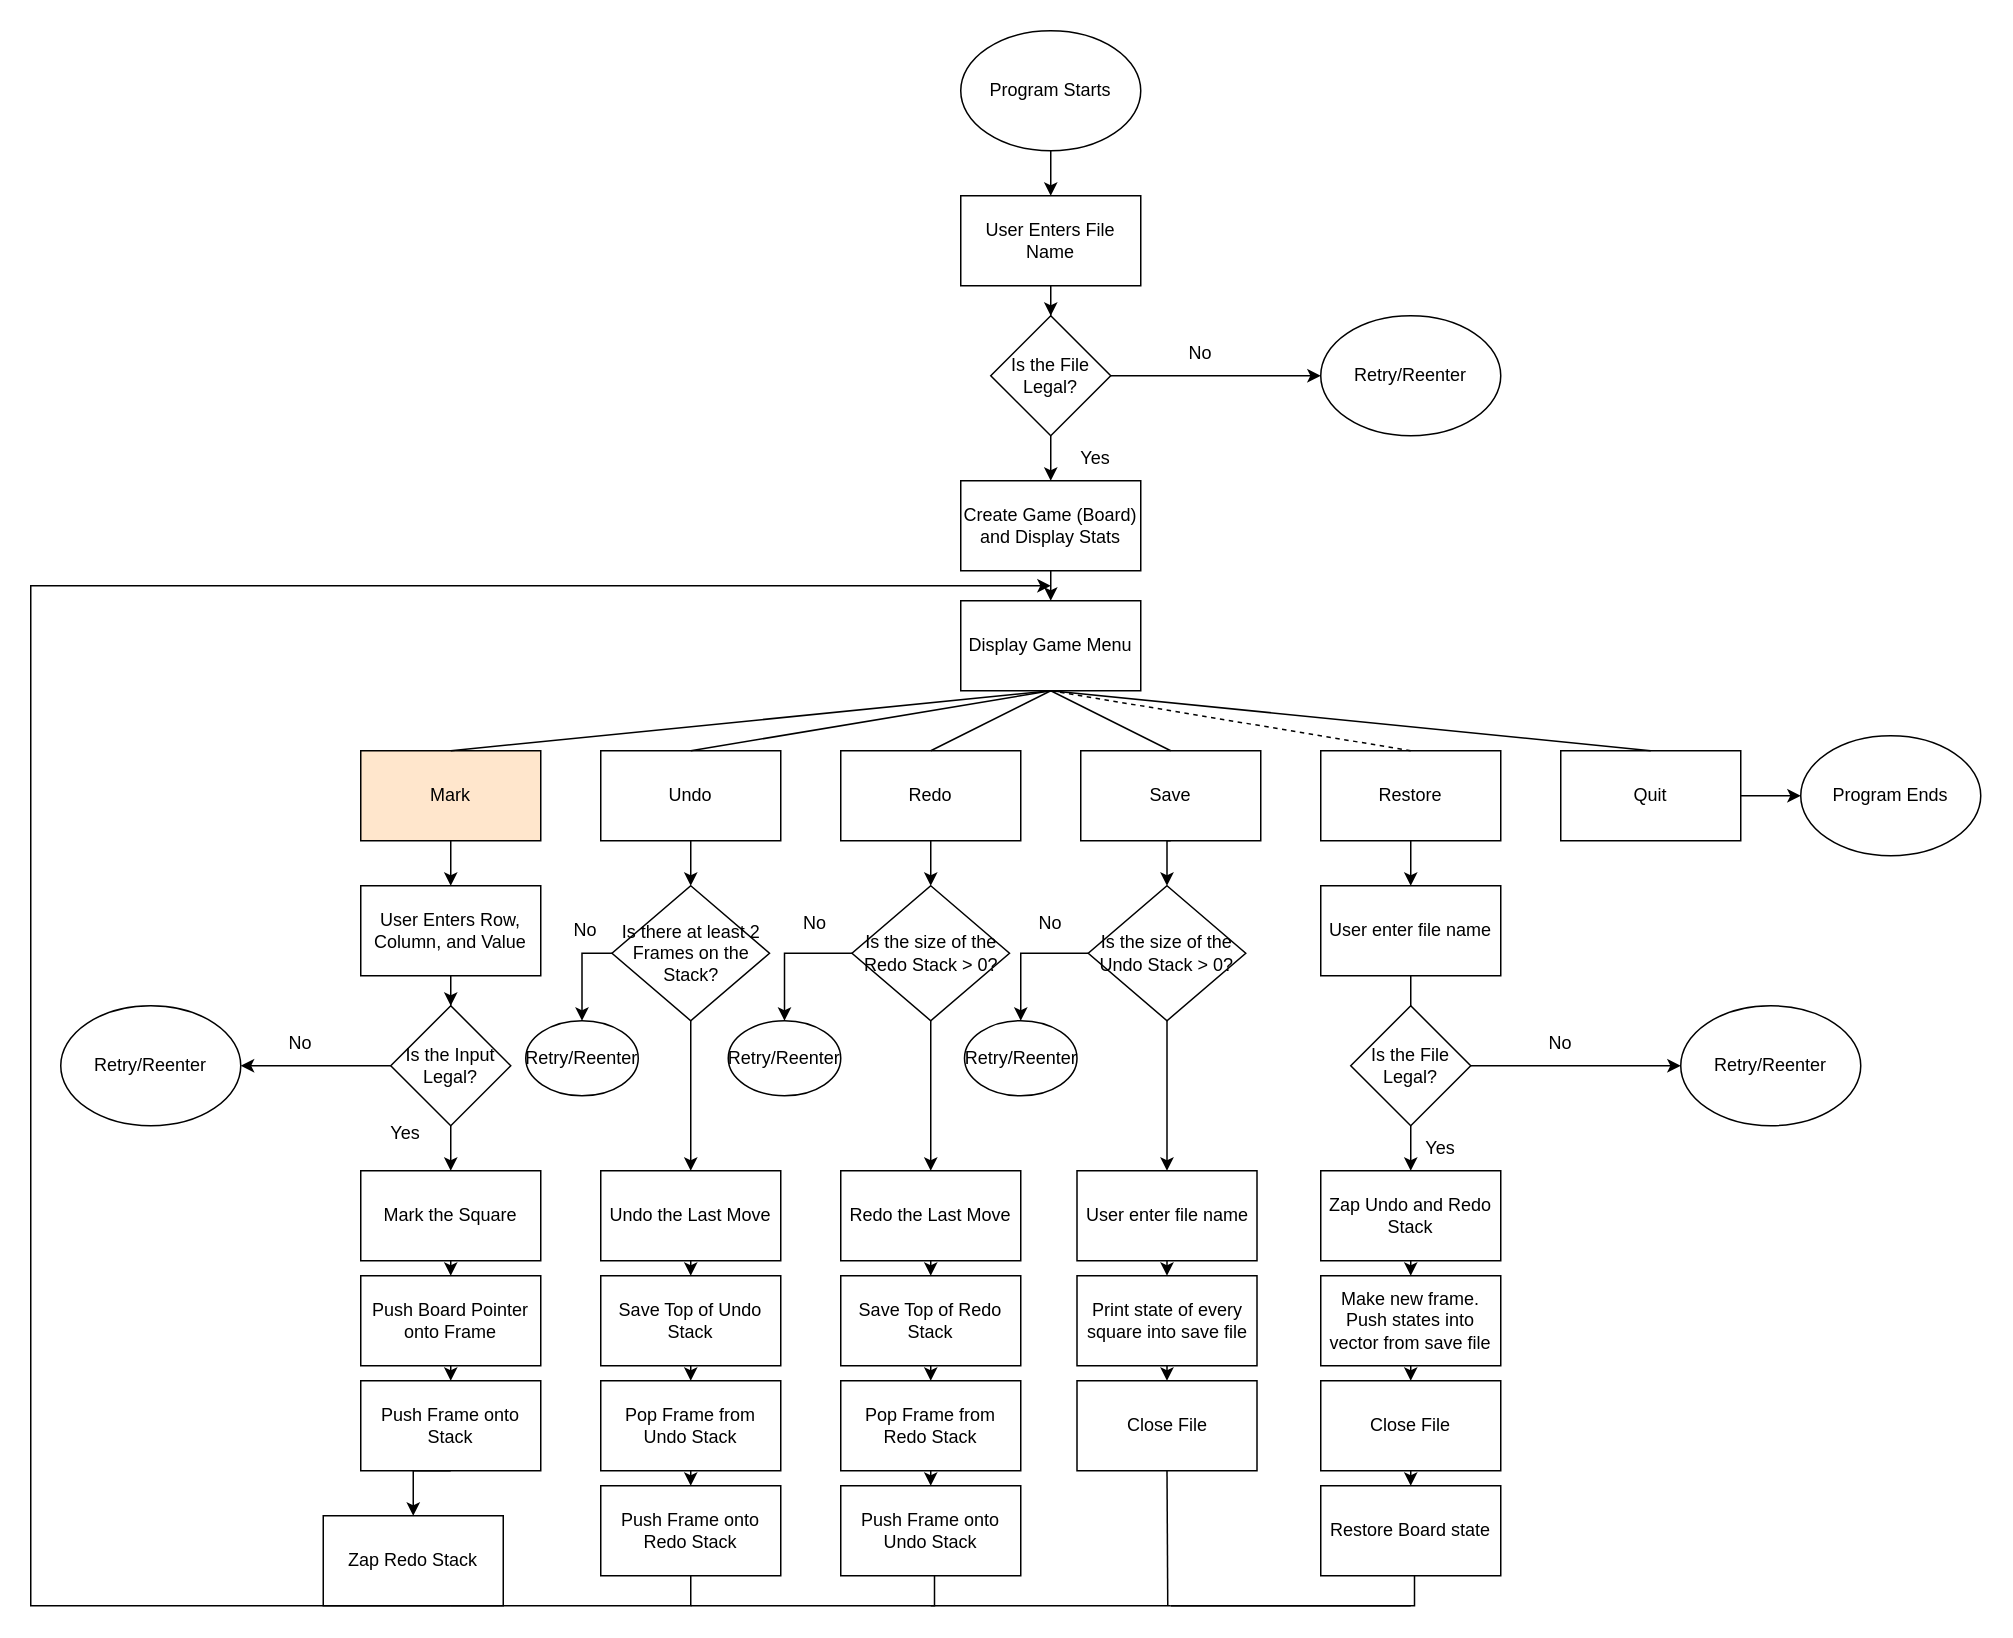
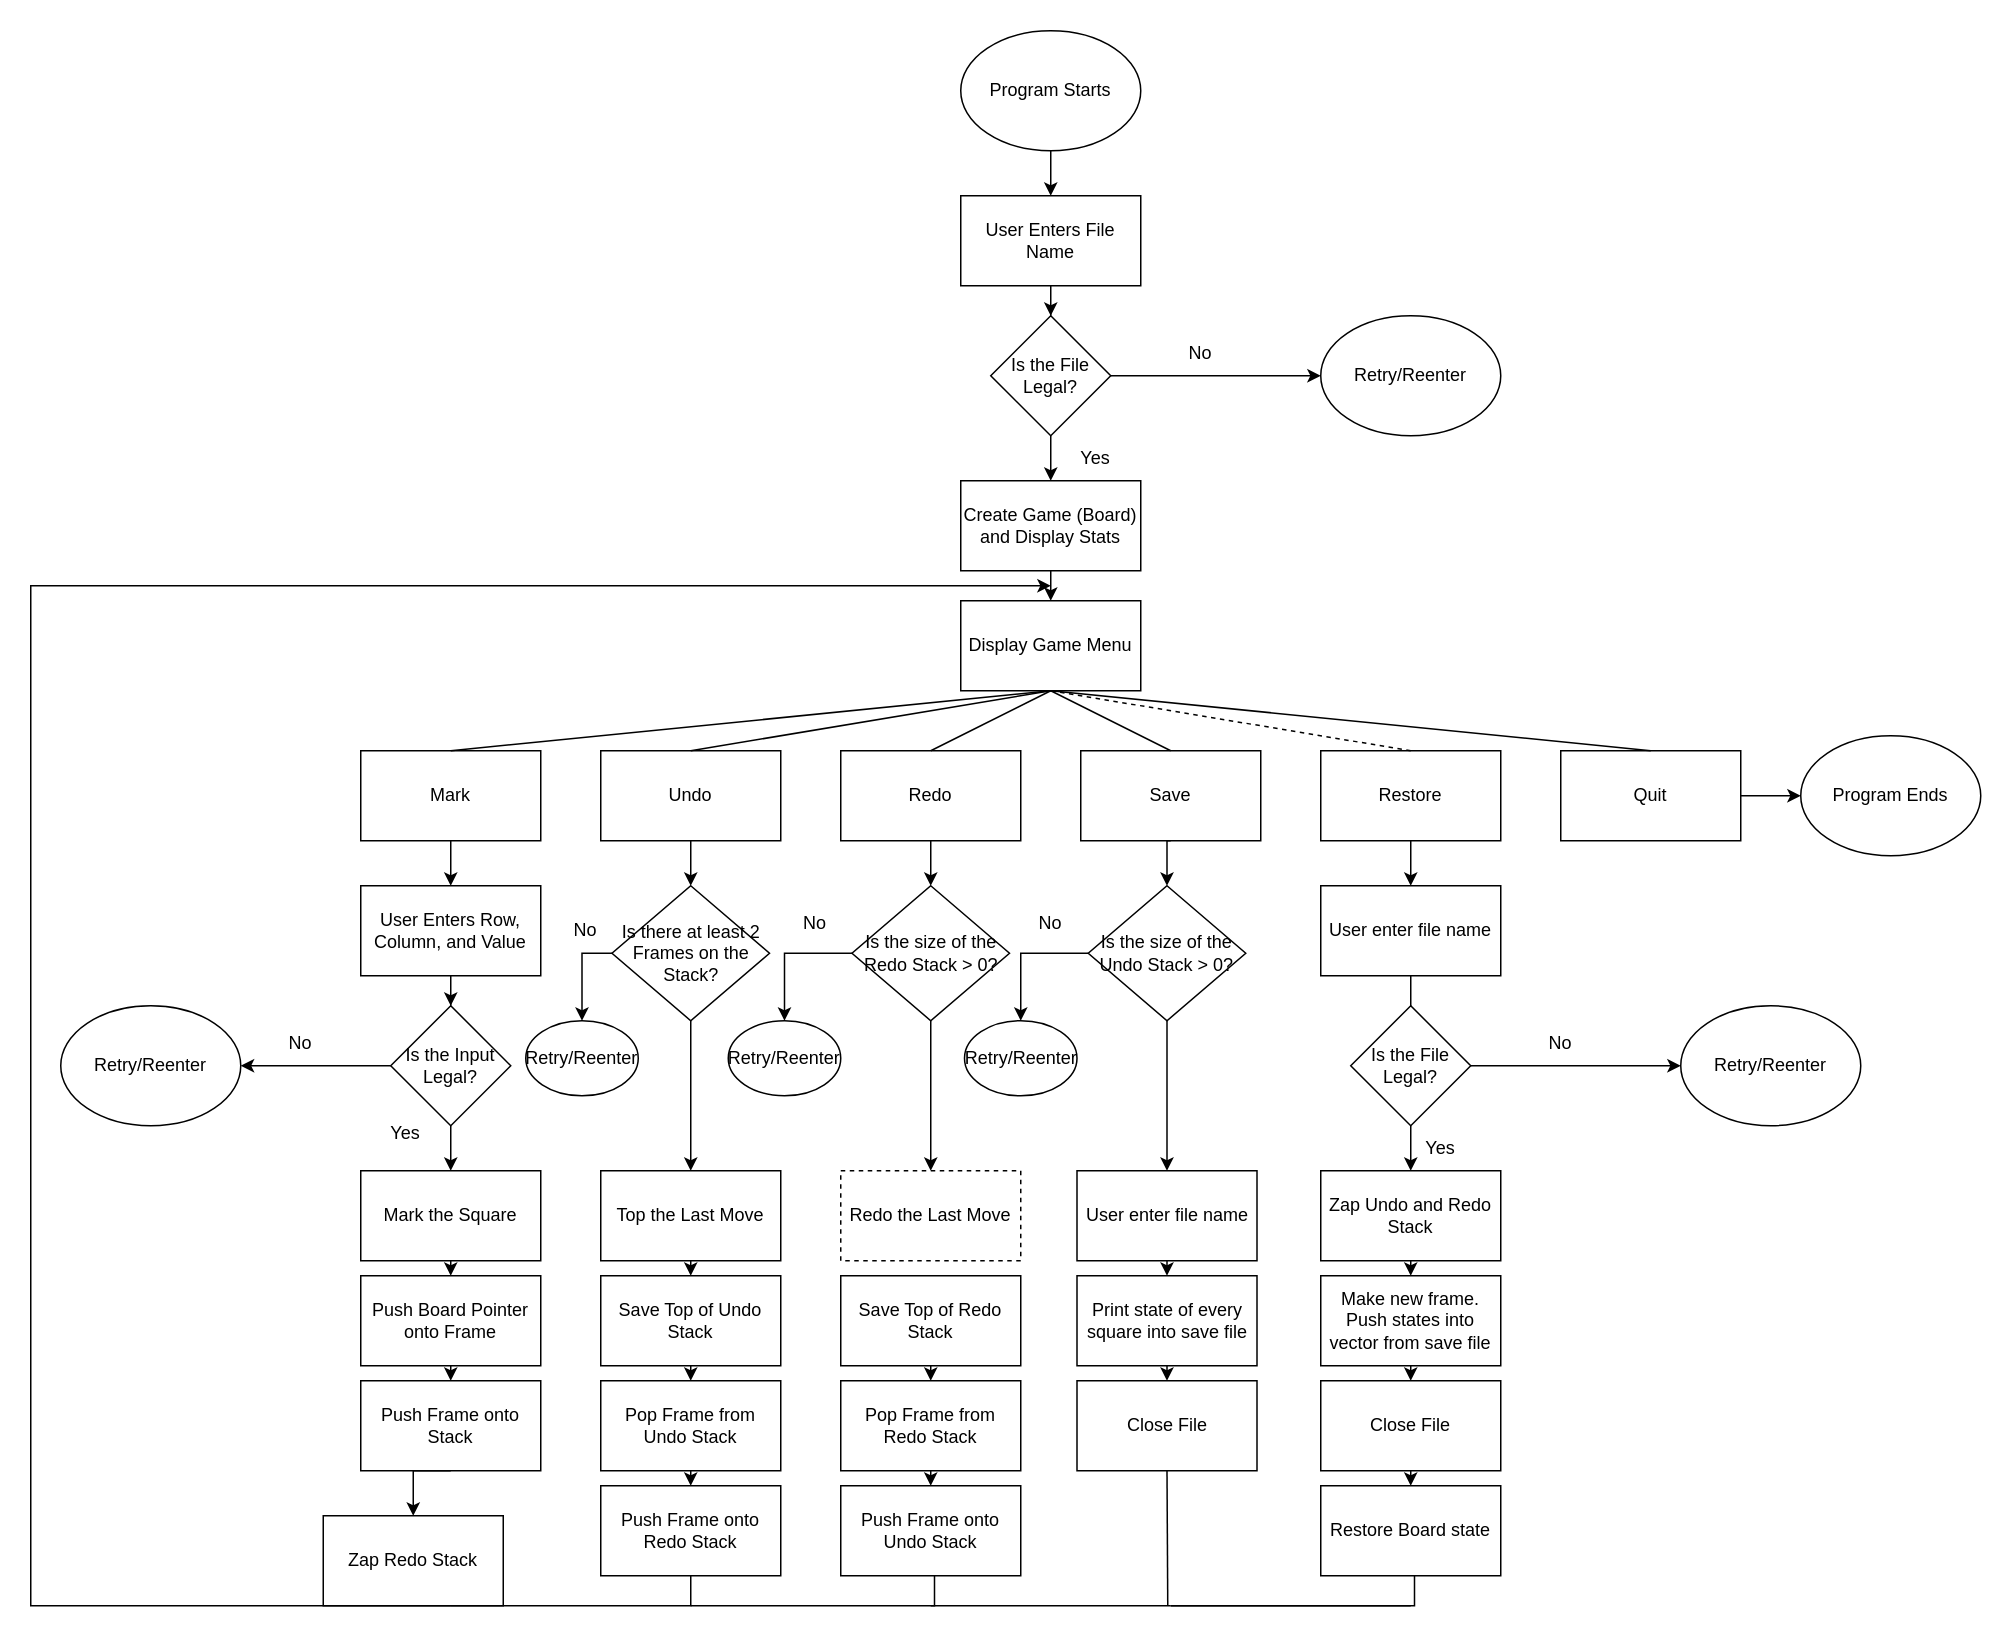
(451, 796) -> (451, 796)
(691, 1216) -> (691, 1216)
(931, 1216) -> (931, 1216)
(931, 1263) -> none
